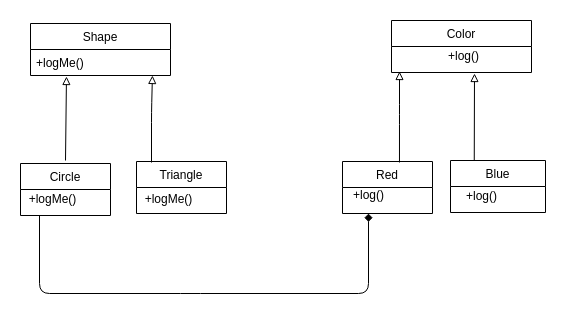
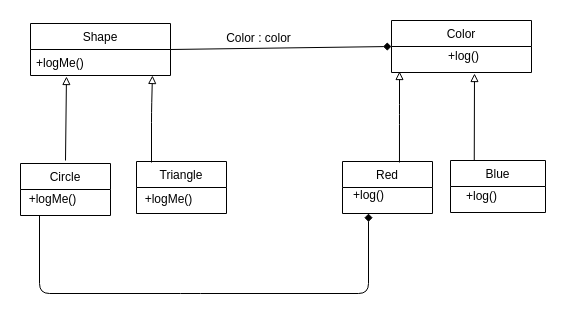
none -> (258, 39)
none -> (278, 48)
